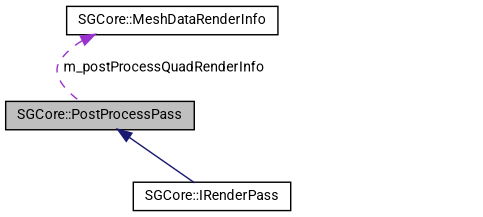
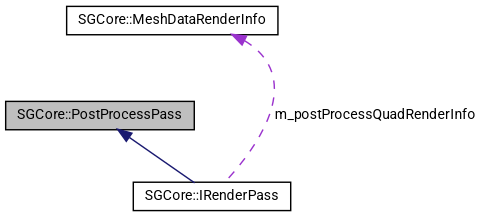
(57, 70) -> (270, 113)
